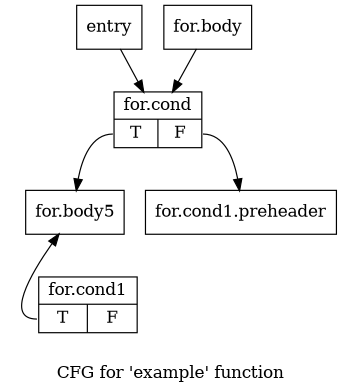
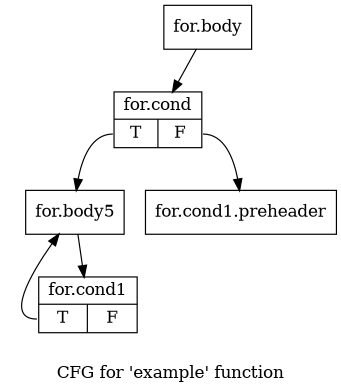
(109, 27) -> none
none -> (80, 250)
